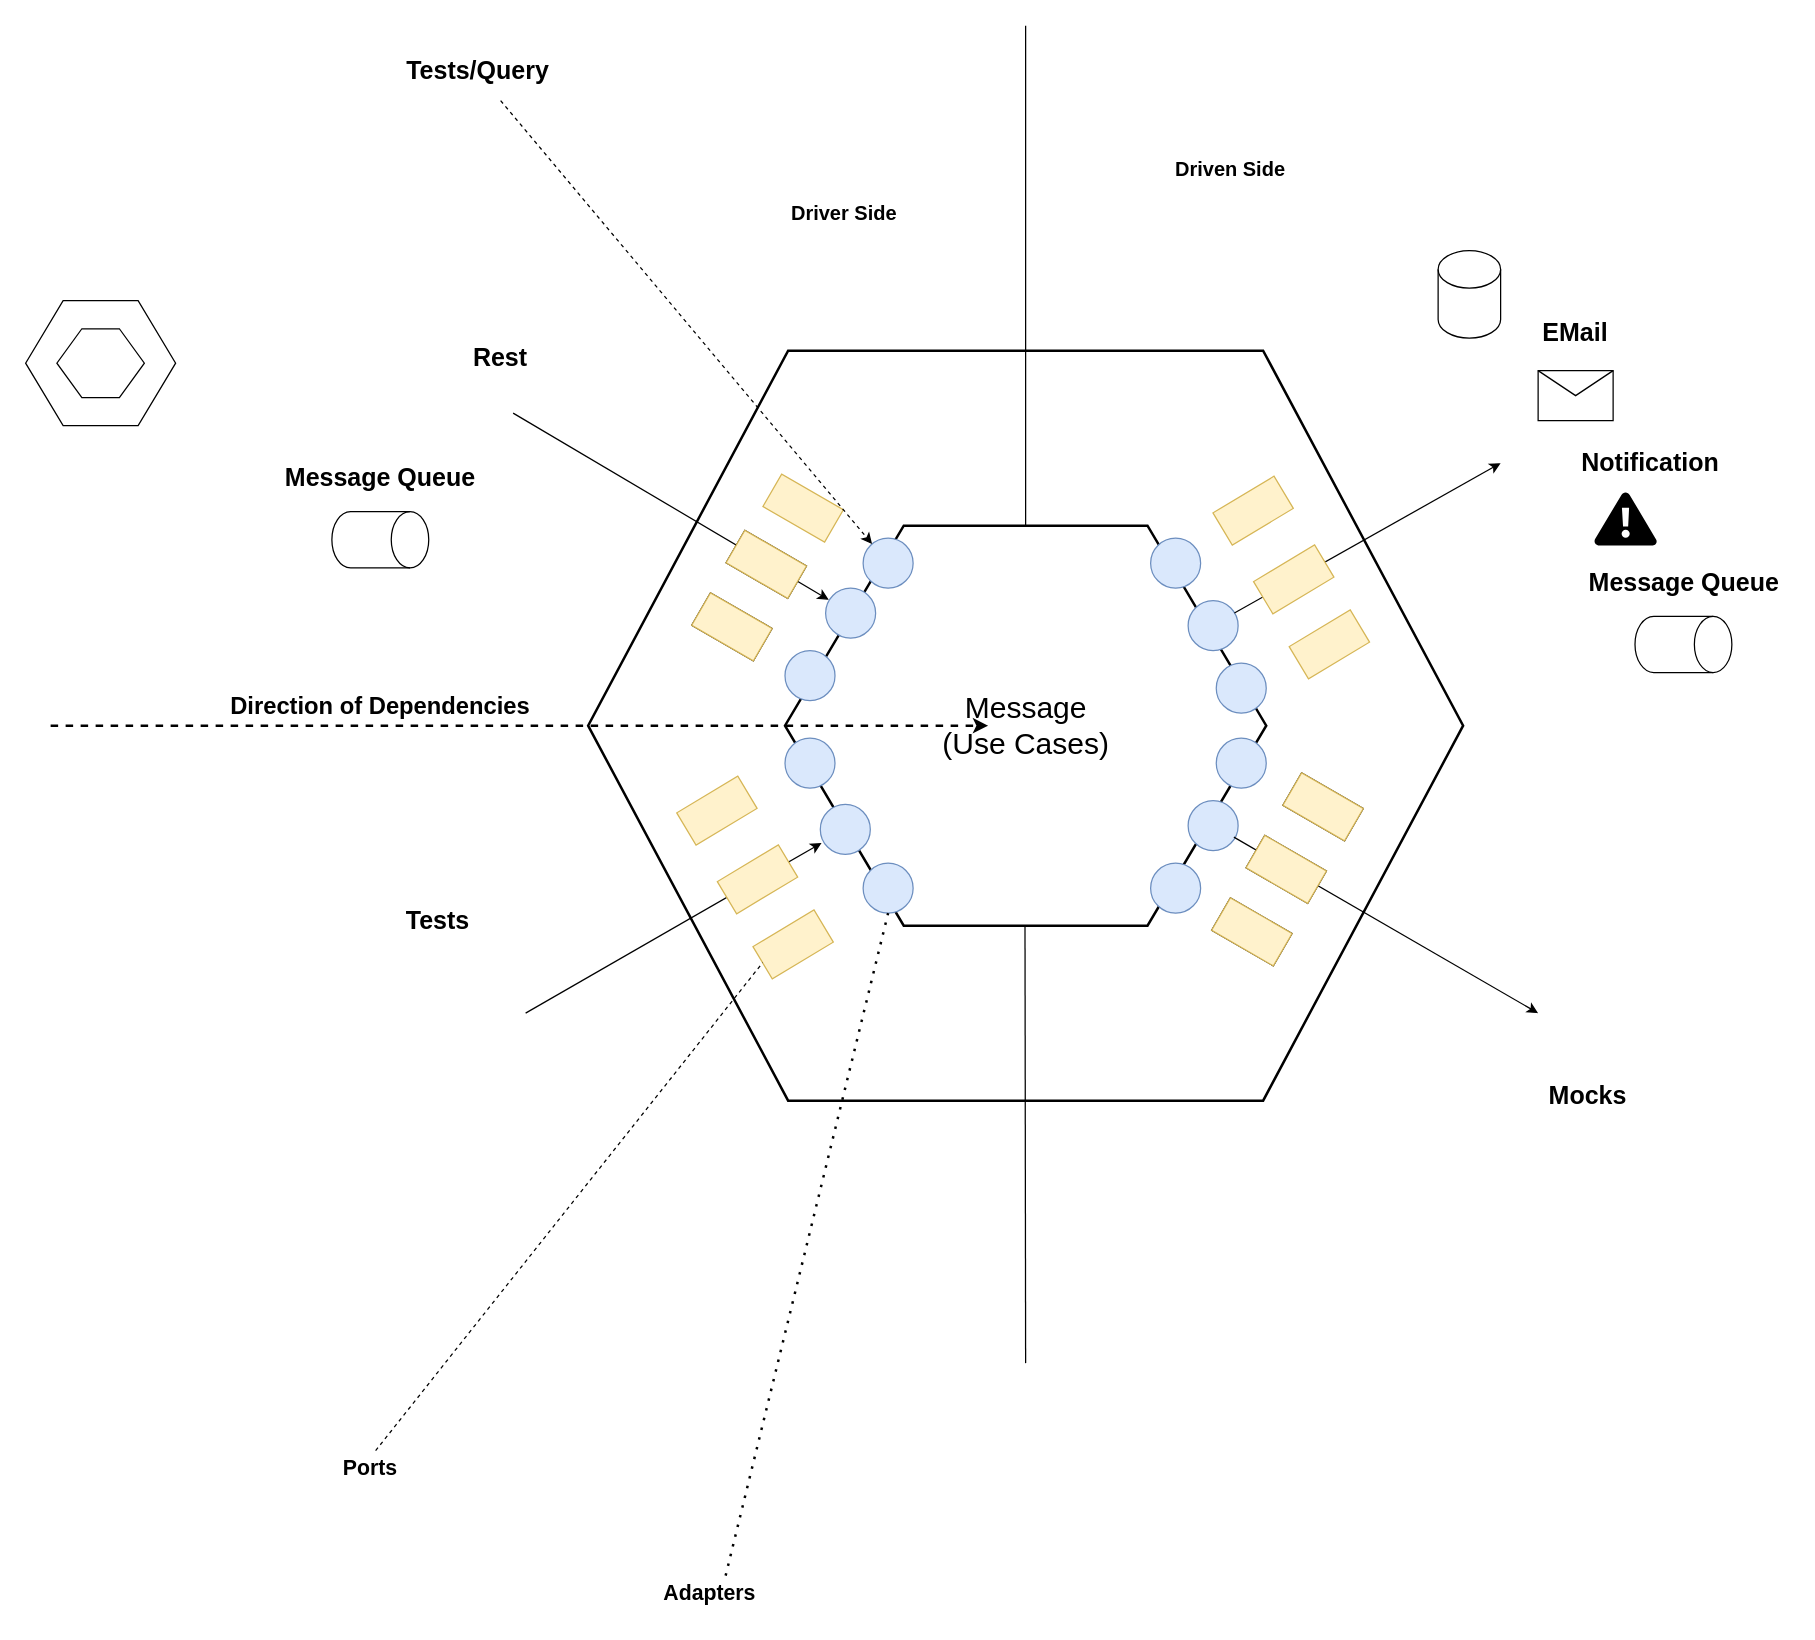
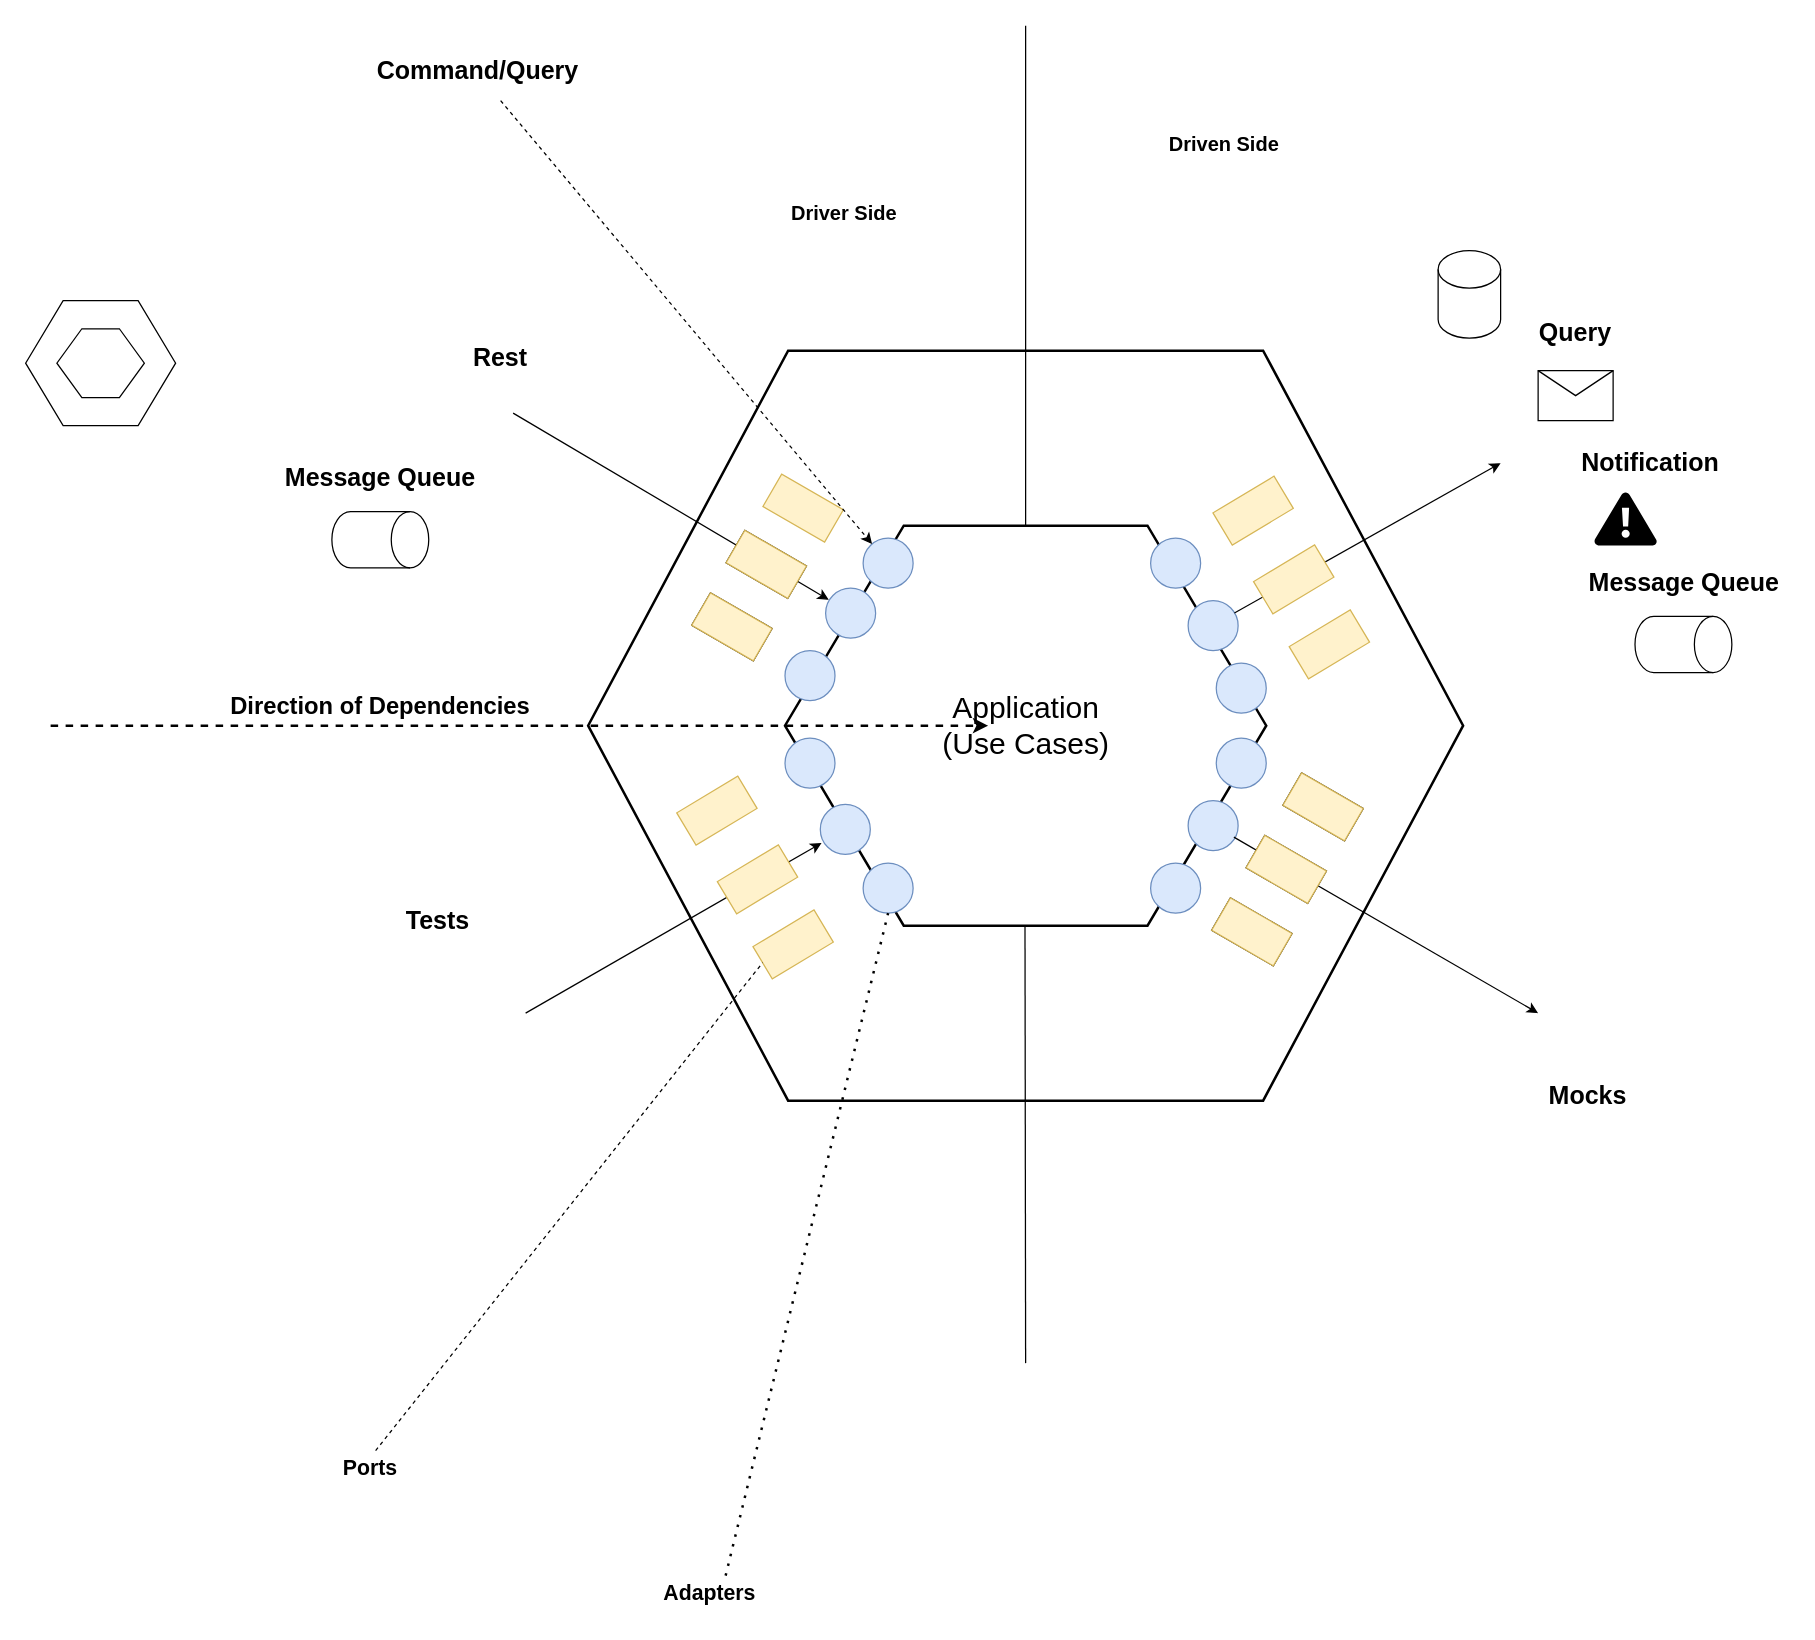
(478, 69) -> (478, 69)
(1230, 169) -> (1224, 144)
(1576, 332) -> (1576, 332)
(1026, 726) -> (1026, 726)
